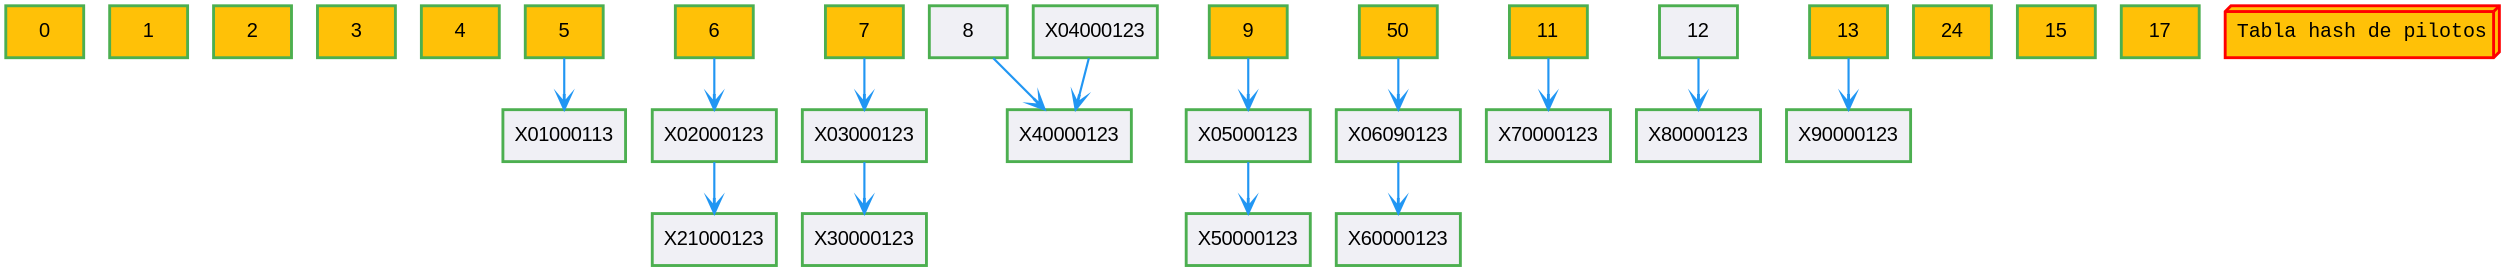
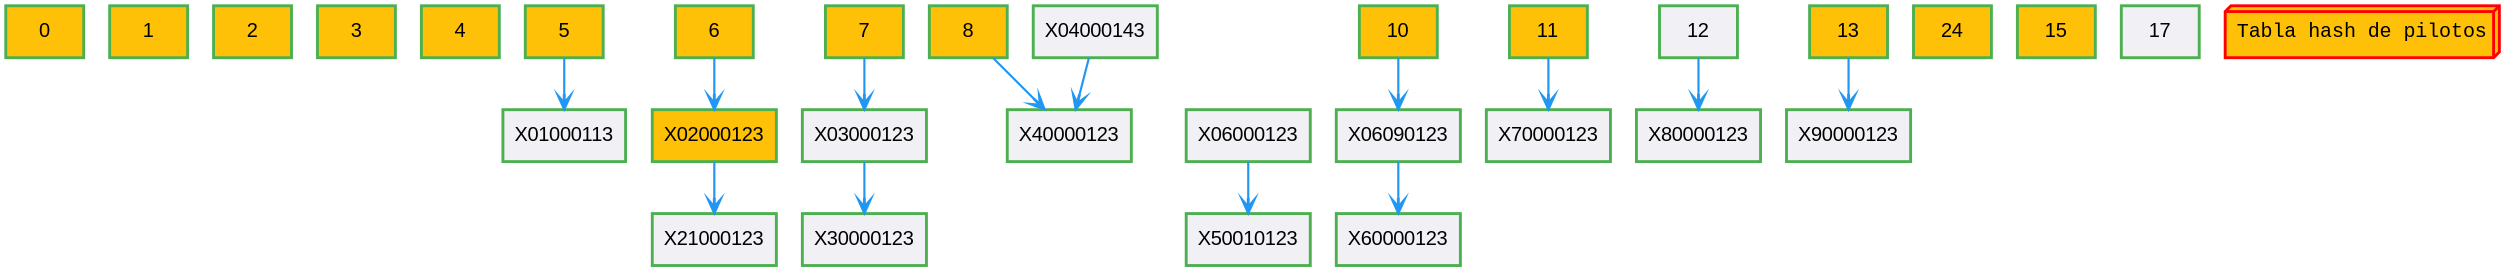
(968, 32) -> (968, 32)
(1095, 32) -> (1095, 32)
(1248, 32) -> none
(1398, 32) -> (1398, 32)
(2160, 32) -> (2160, 32)
(714, 136) -> (714, 136)
(1248, 136) -> (1248, 136)
(1248, 240) -> (1248, 240)
